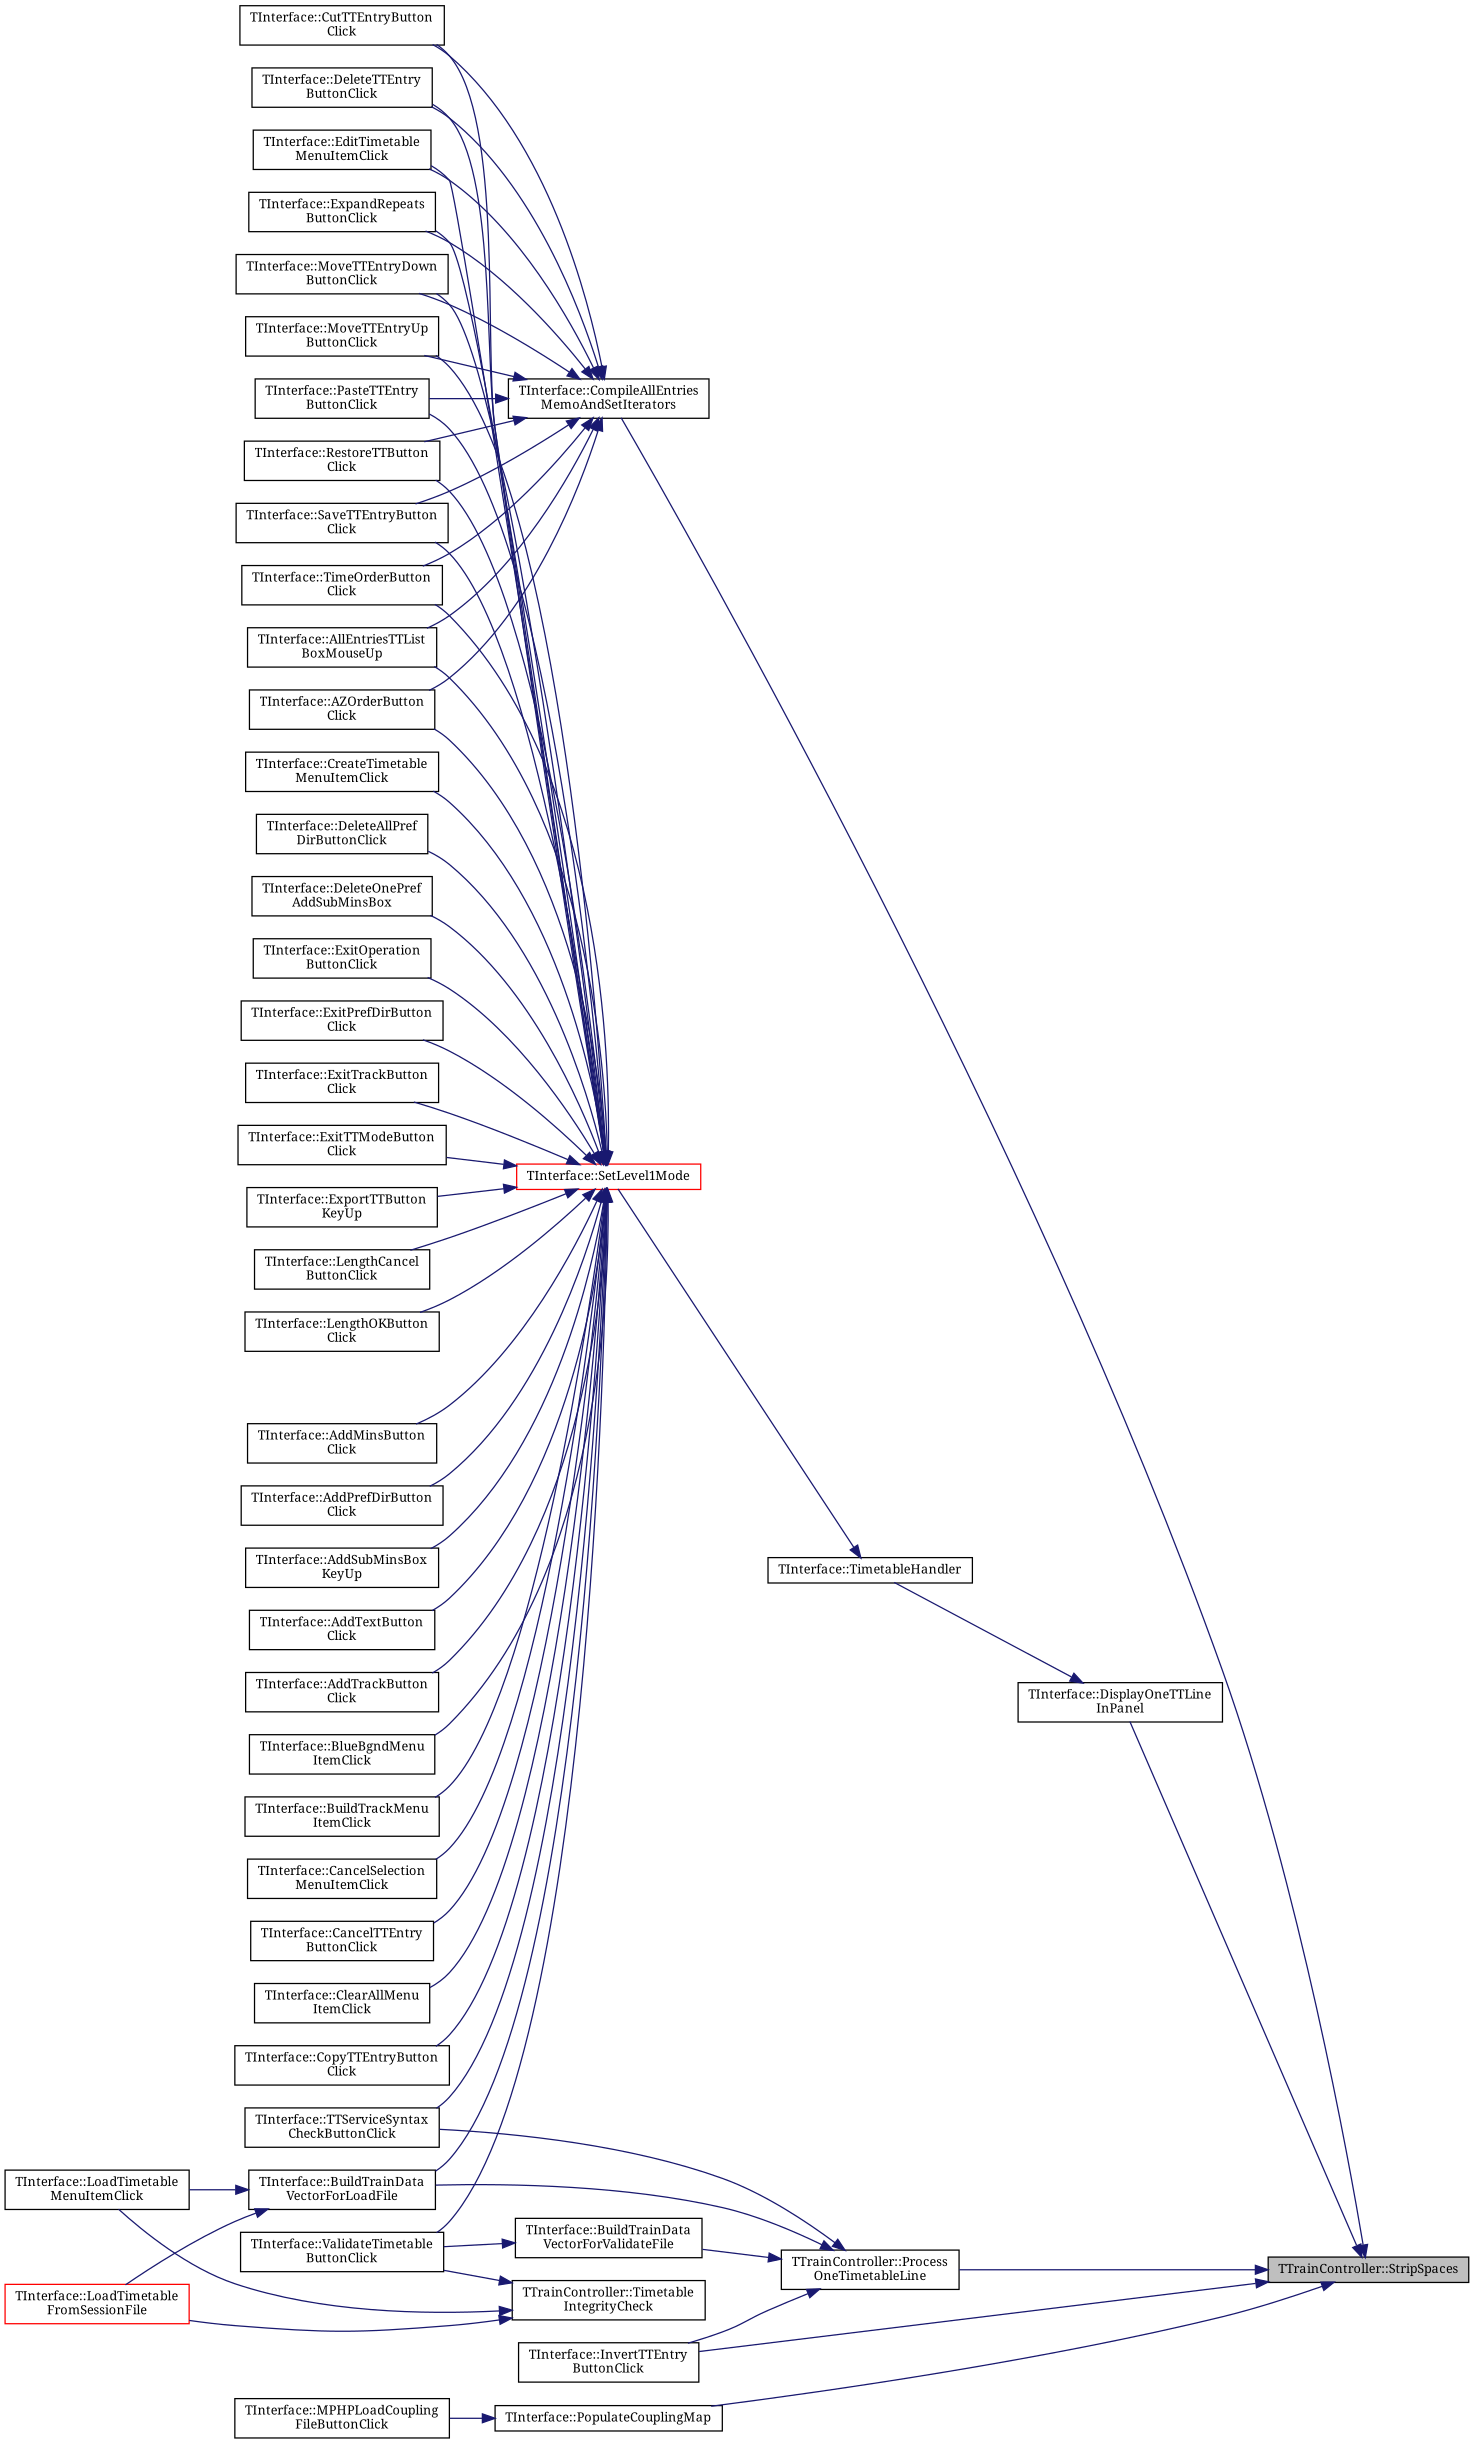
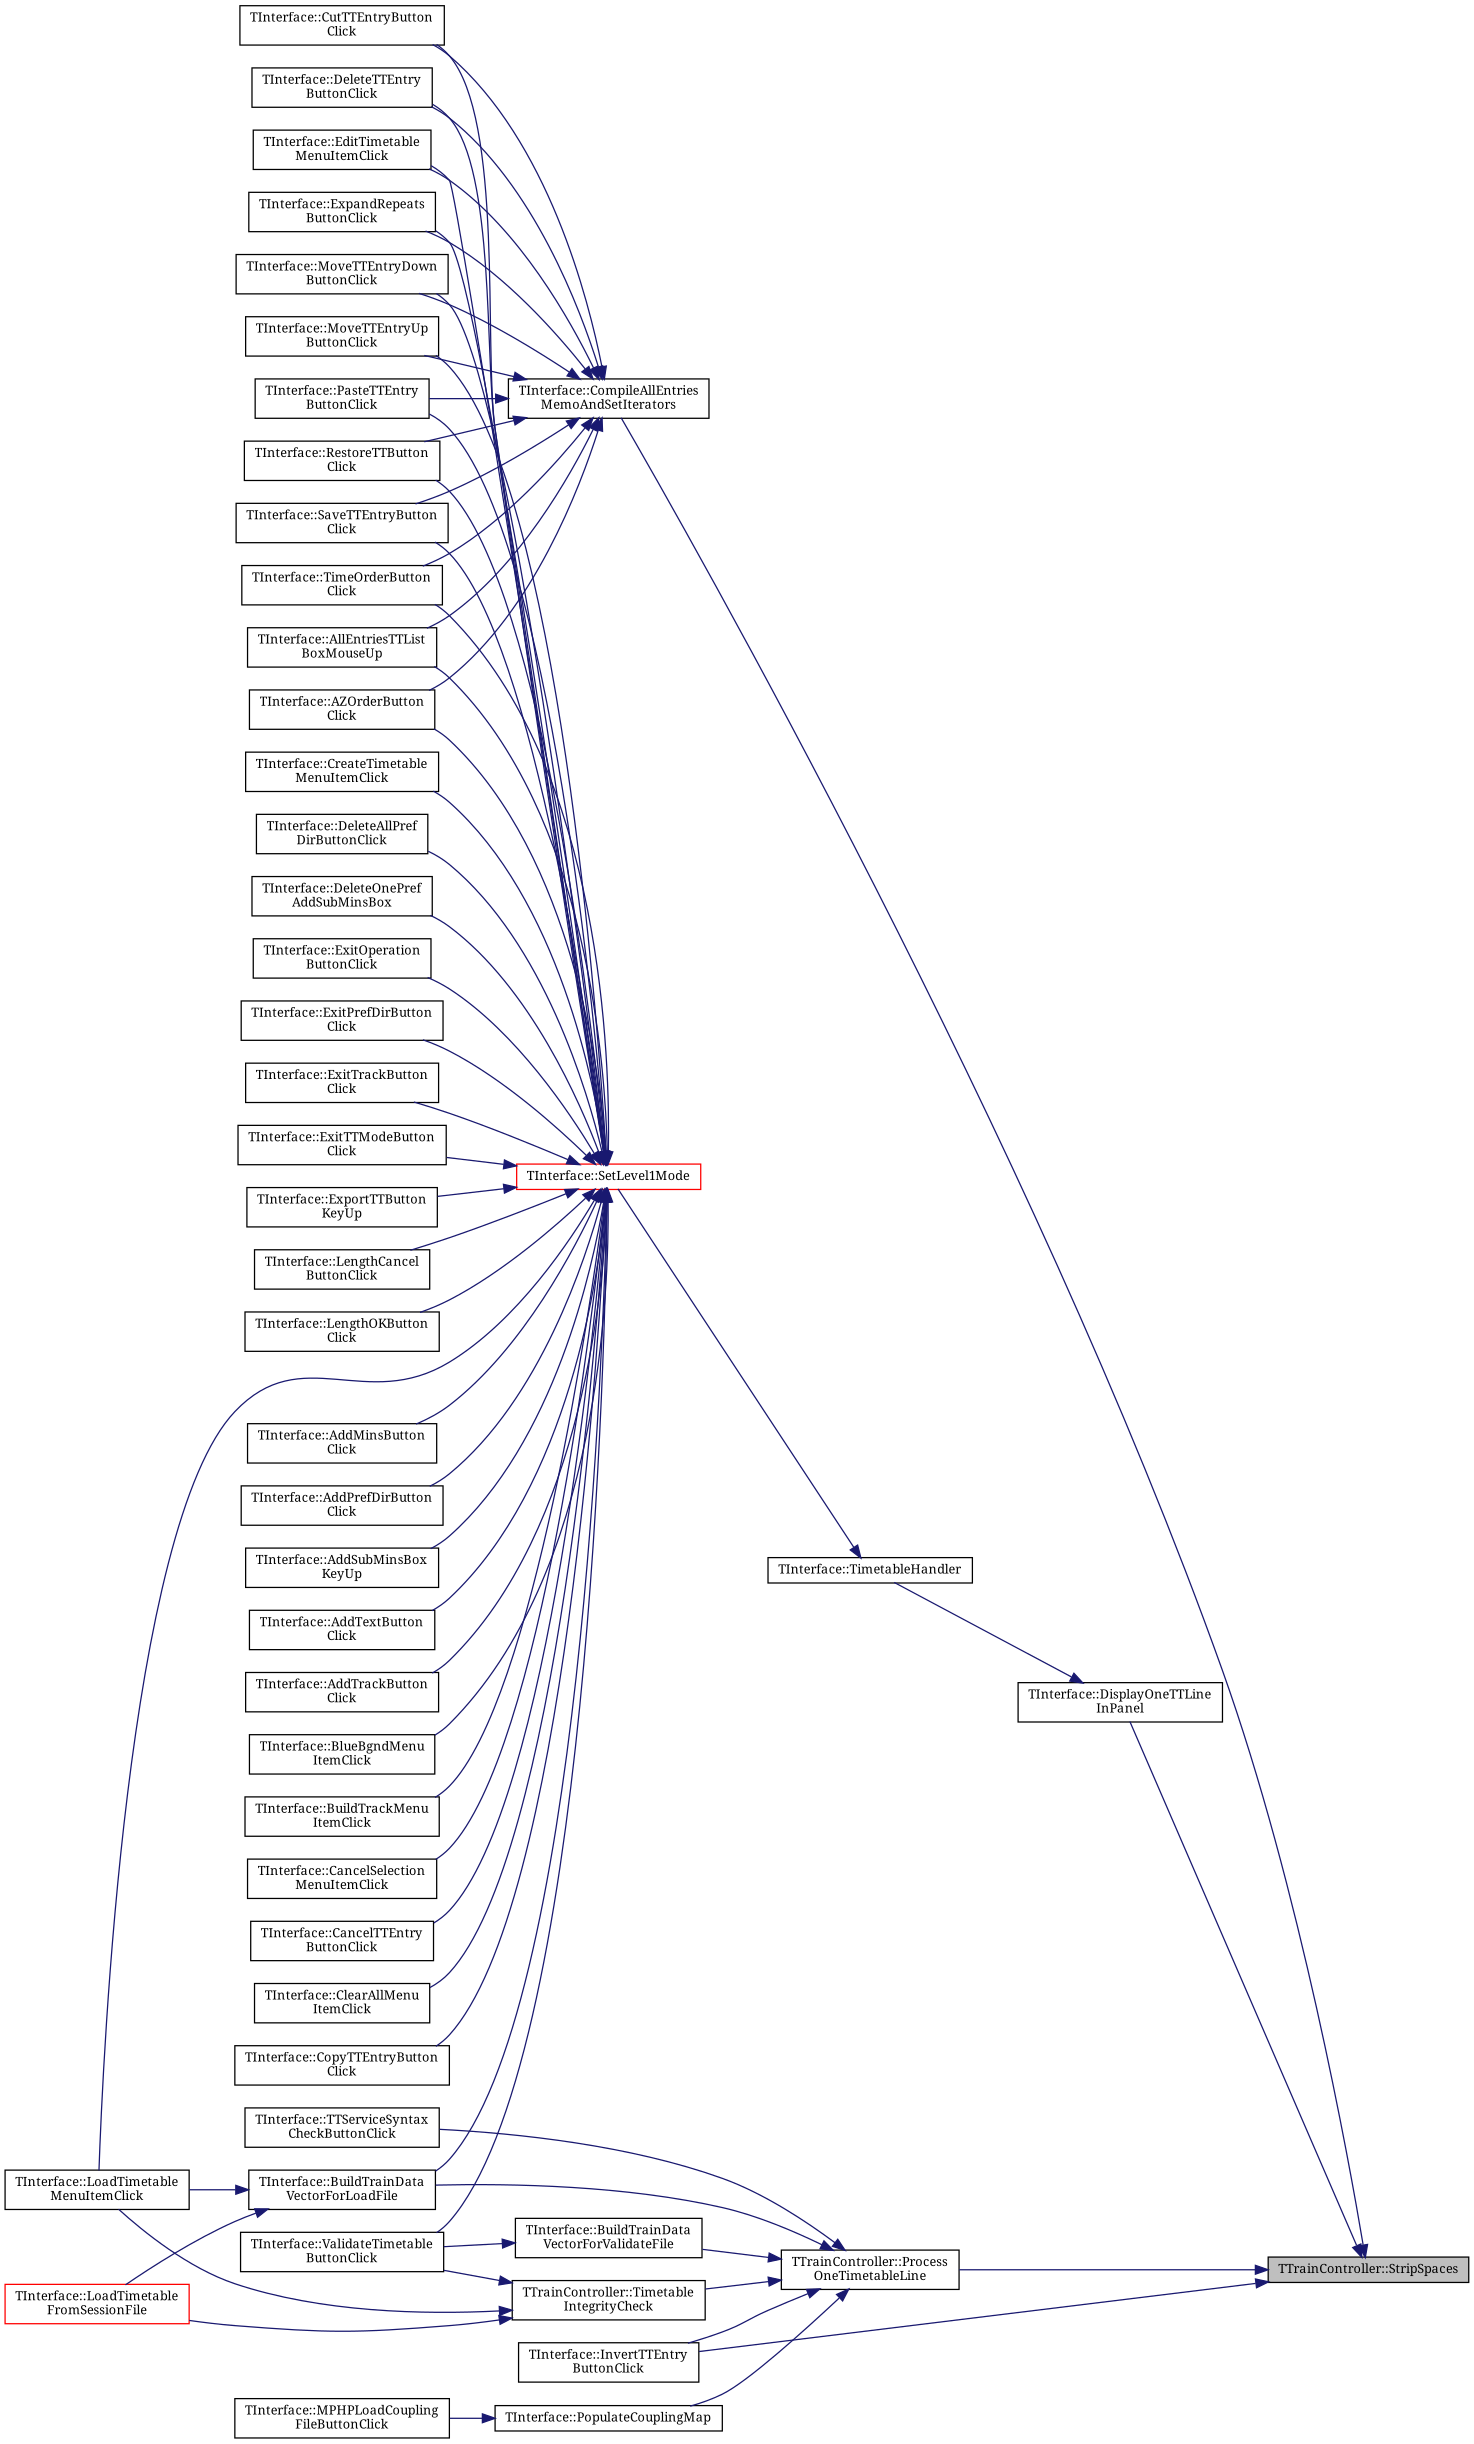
(566, 1691) -> (169, 1563)
none -> (737, 2285)
(1019, 2359) -> (770, 2360)
